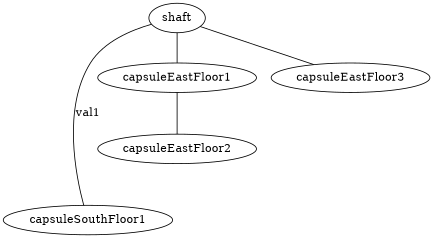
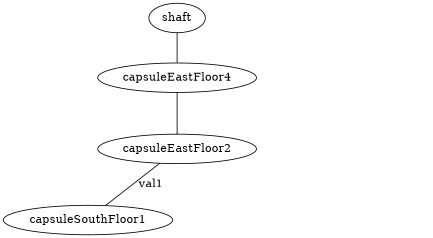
(177, 78) -> (177, 78)
(351, 78) -> none
(77, 96) -> (133, 184)
